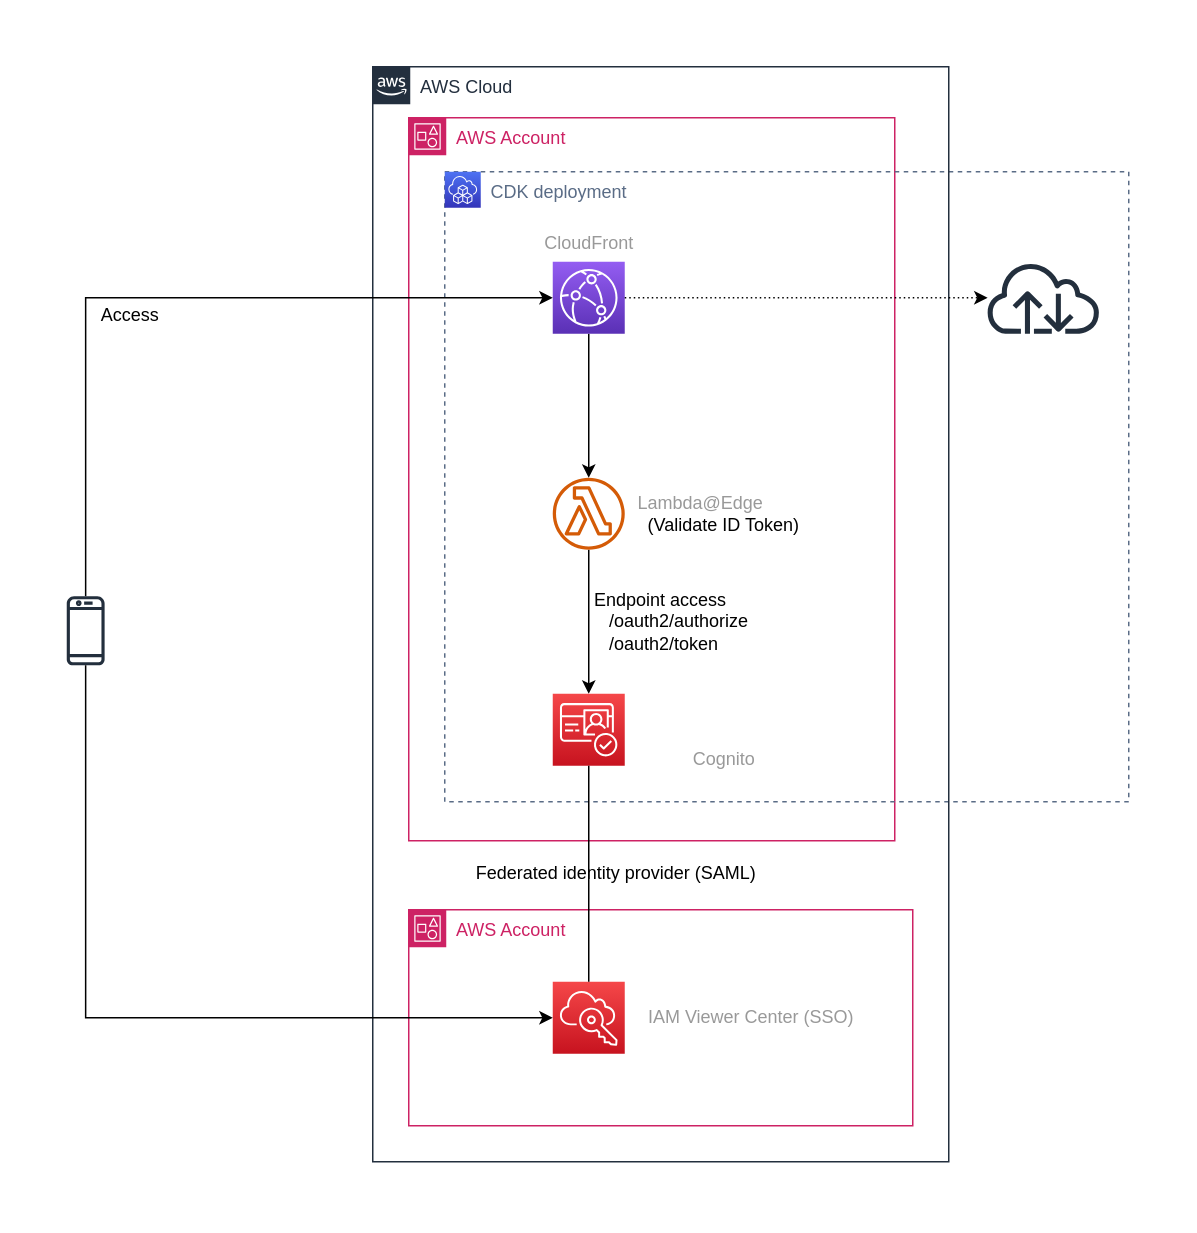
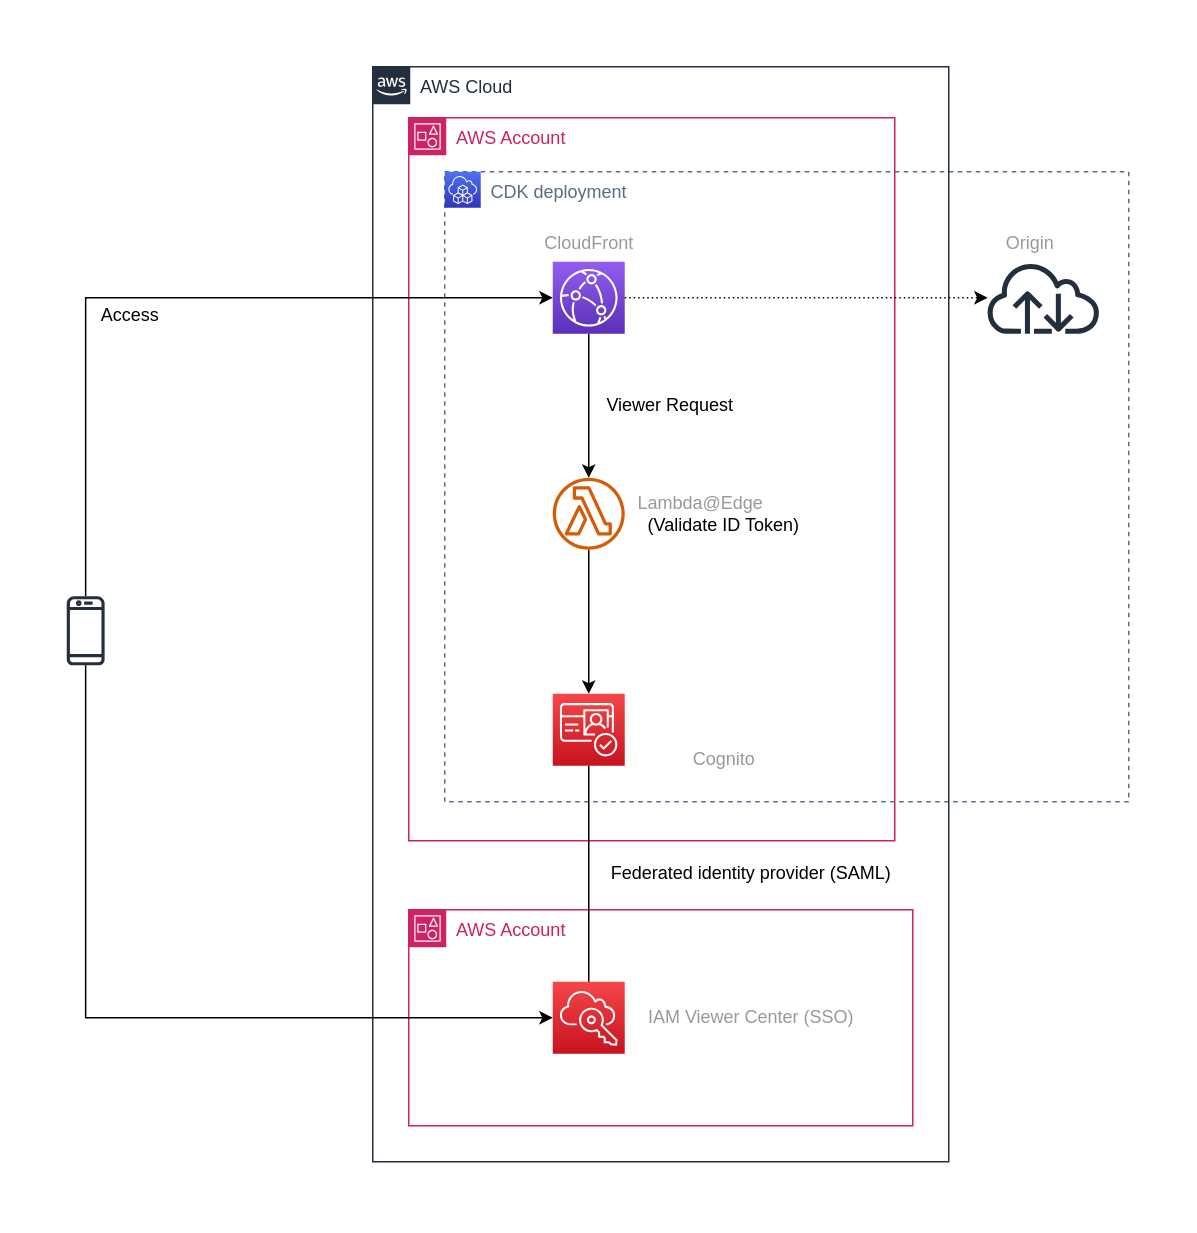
none -> (1030, 244)
none -> (670, 406)
(691, 621) -> none
(616, 874) -> (751, 874)
